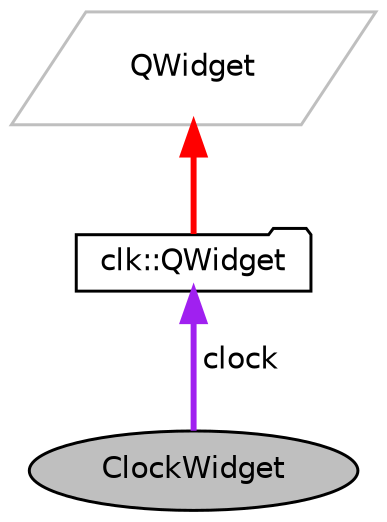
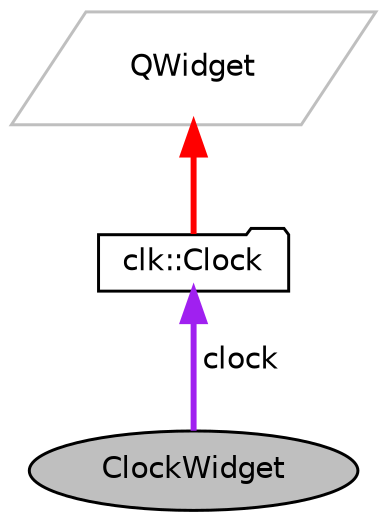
(194, 263) -> (194, 263)
